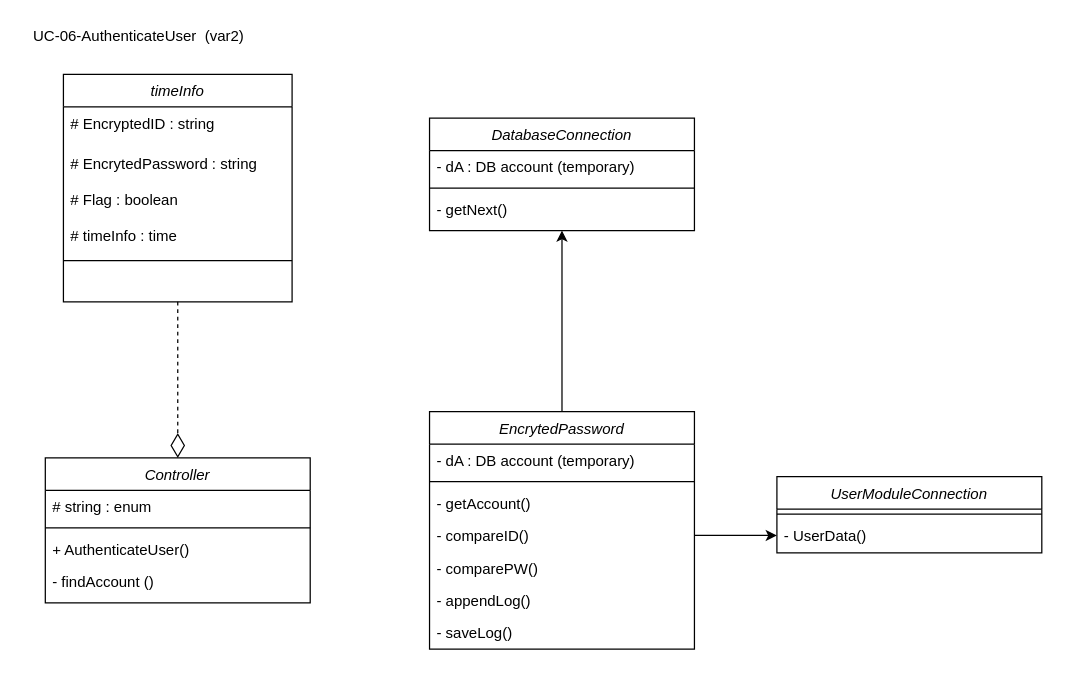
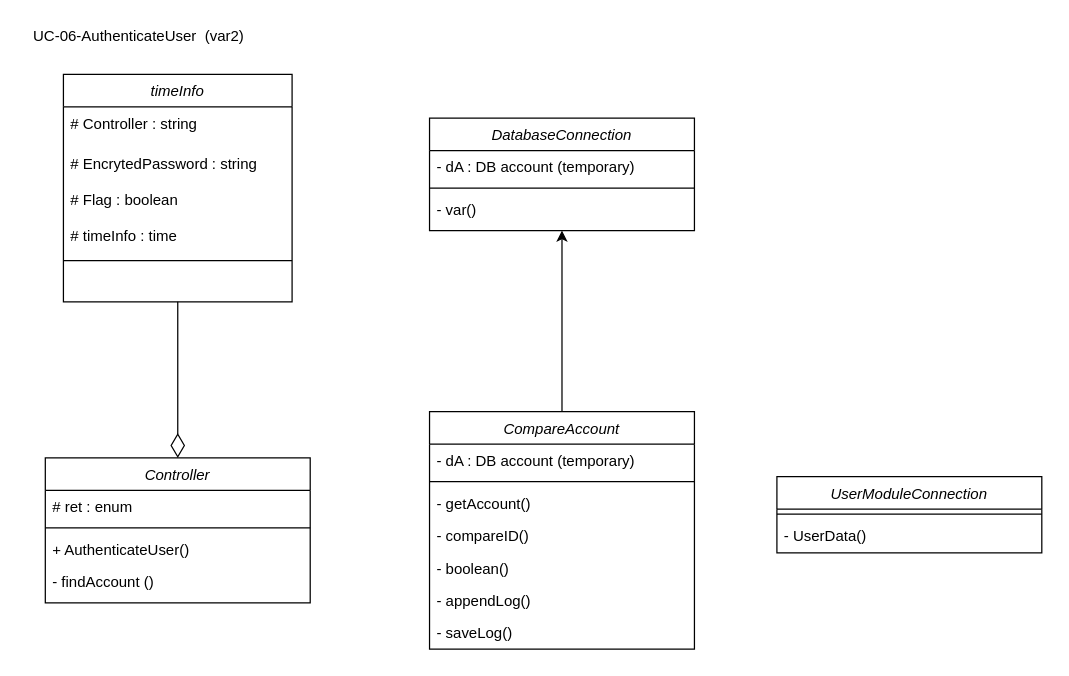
(153, 124) -> (145, 124)
(481, 210) -> (464, 210)
(178, 367) -> (178, 367)
(561, 429) -> (561, 429)
(105, 508) -> (94, 508)
(733, 536) -> none
(489, 569) -> (479, 569)
